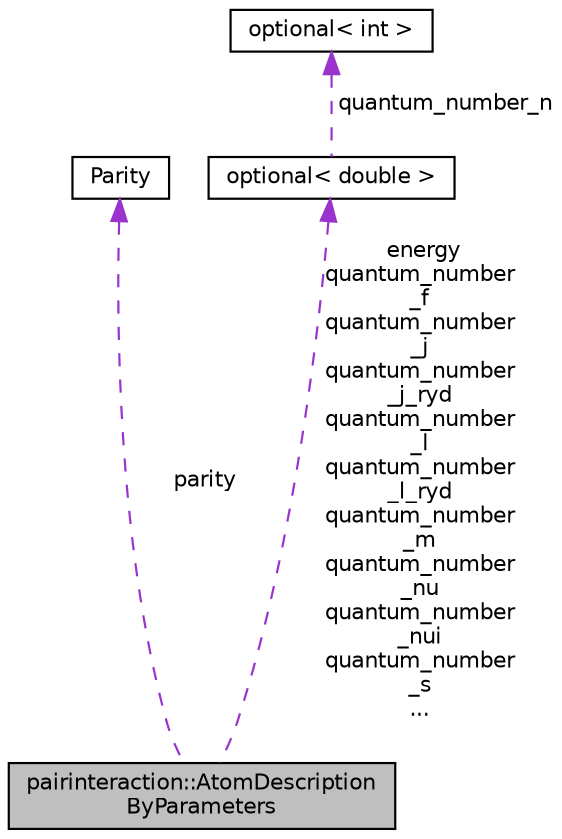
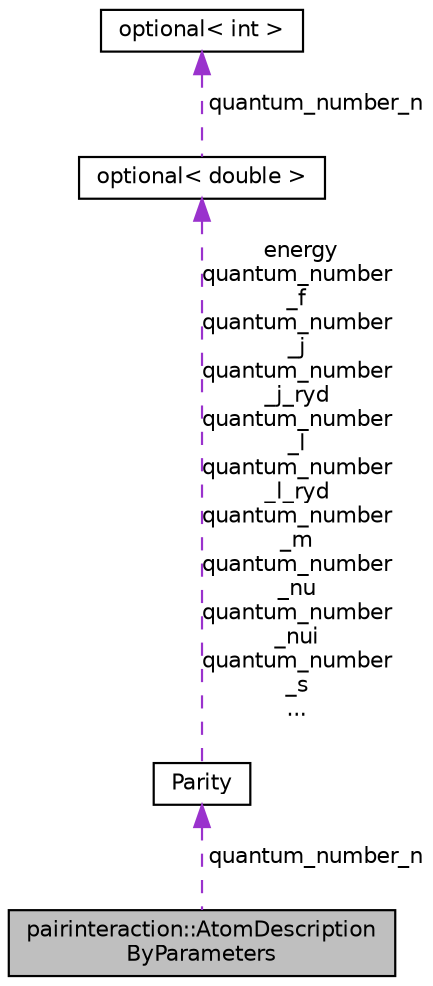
(202, 481) -> (313, 857)
(292, 496) -> (202, 492)
